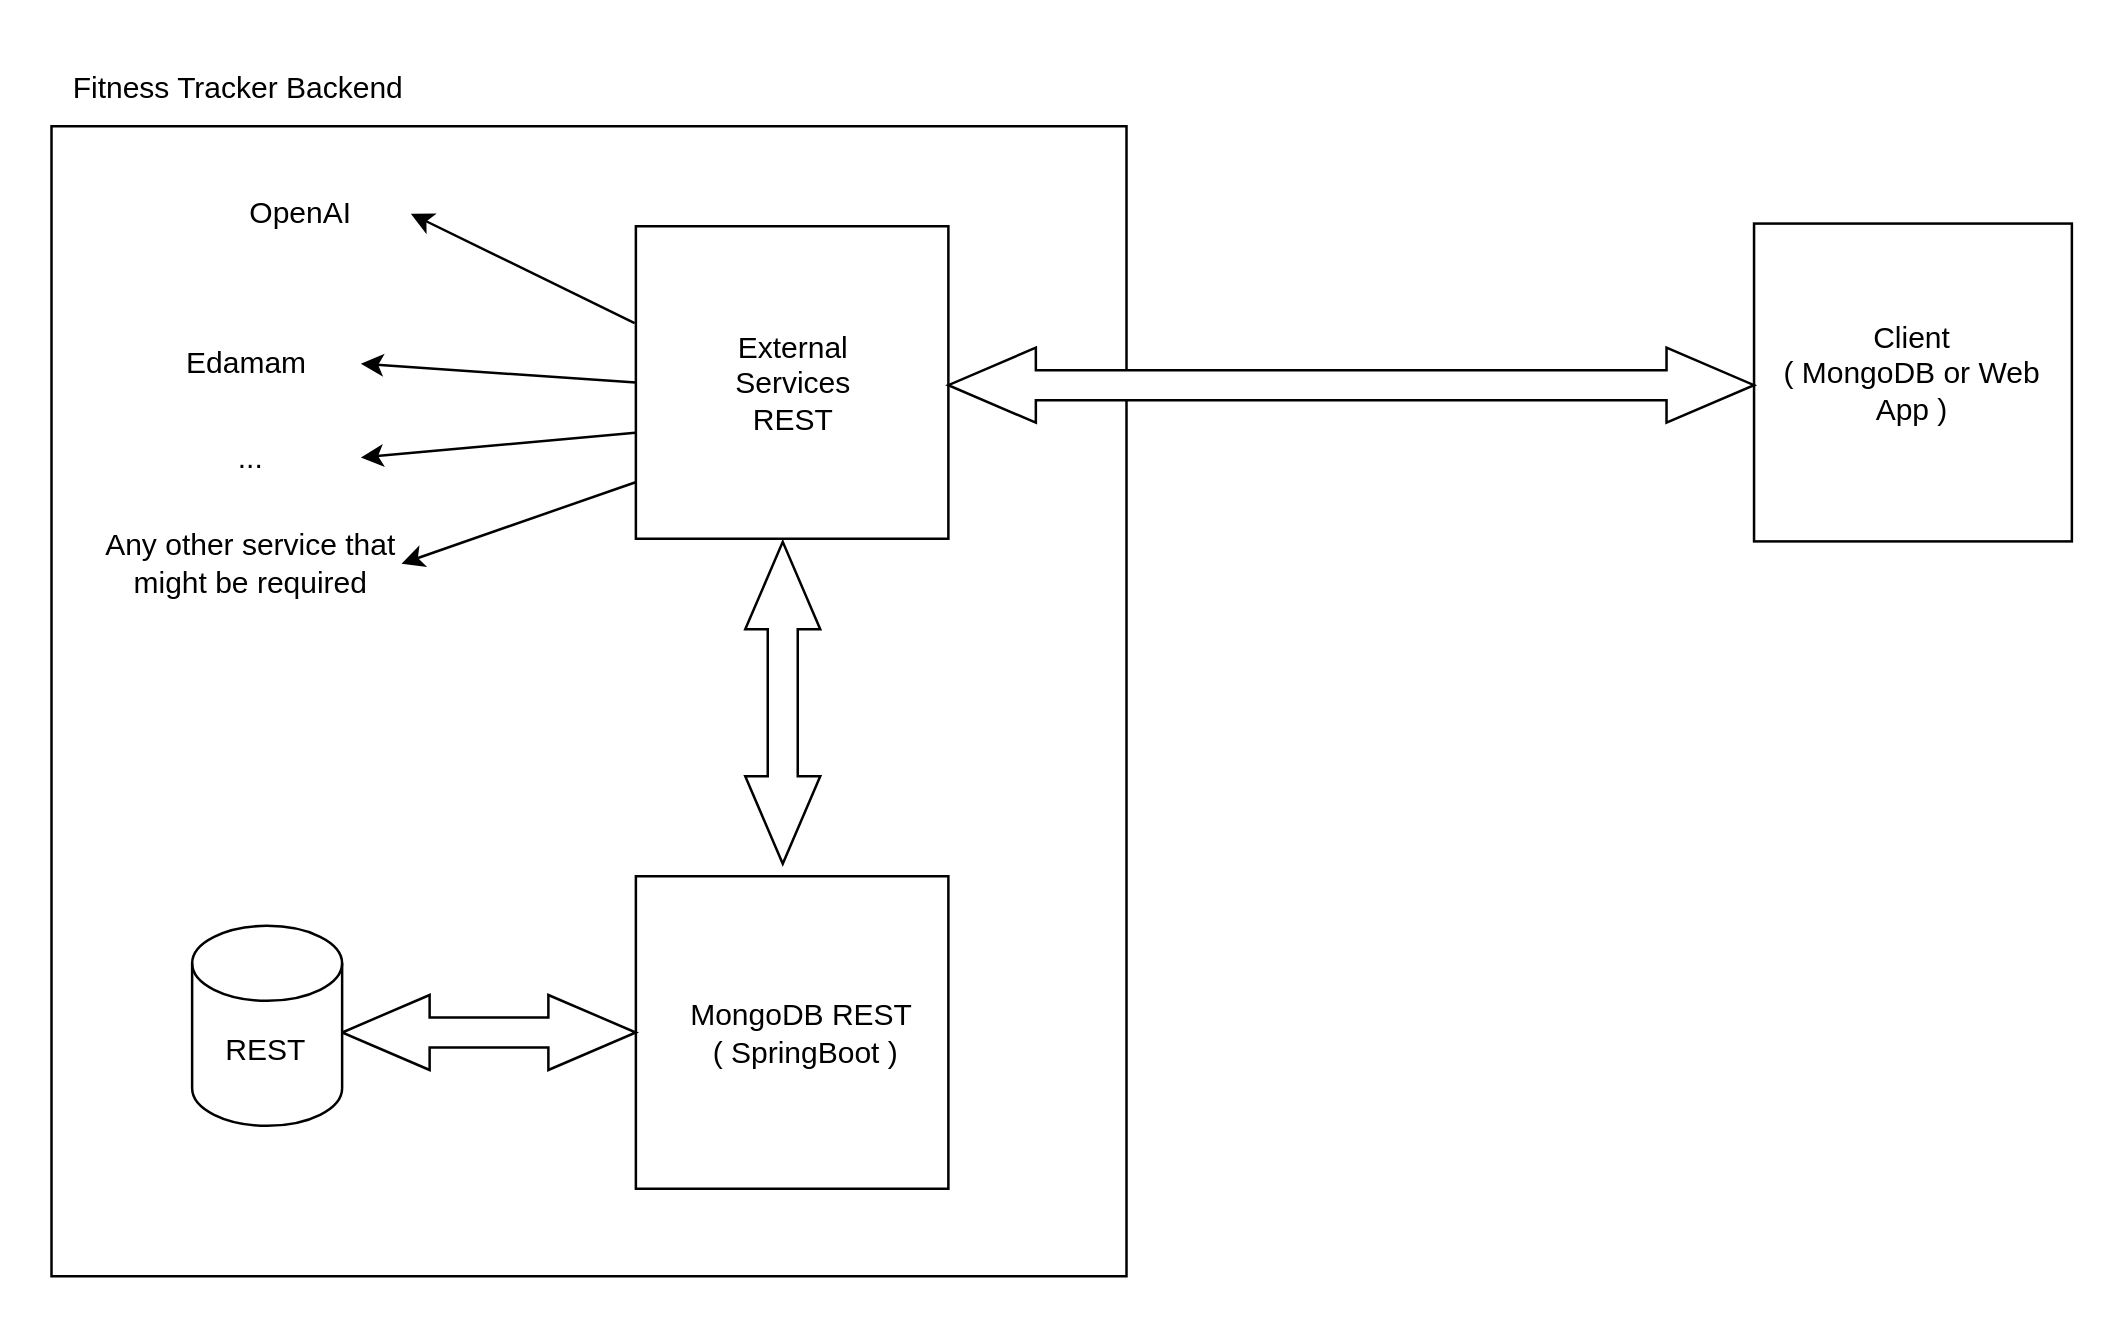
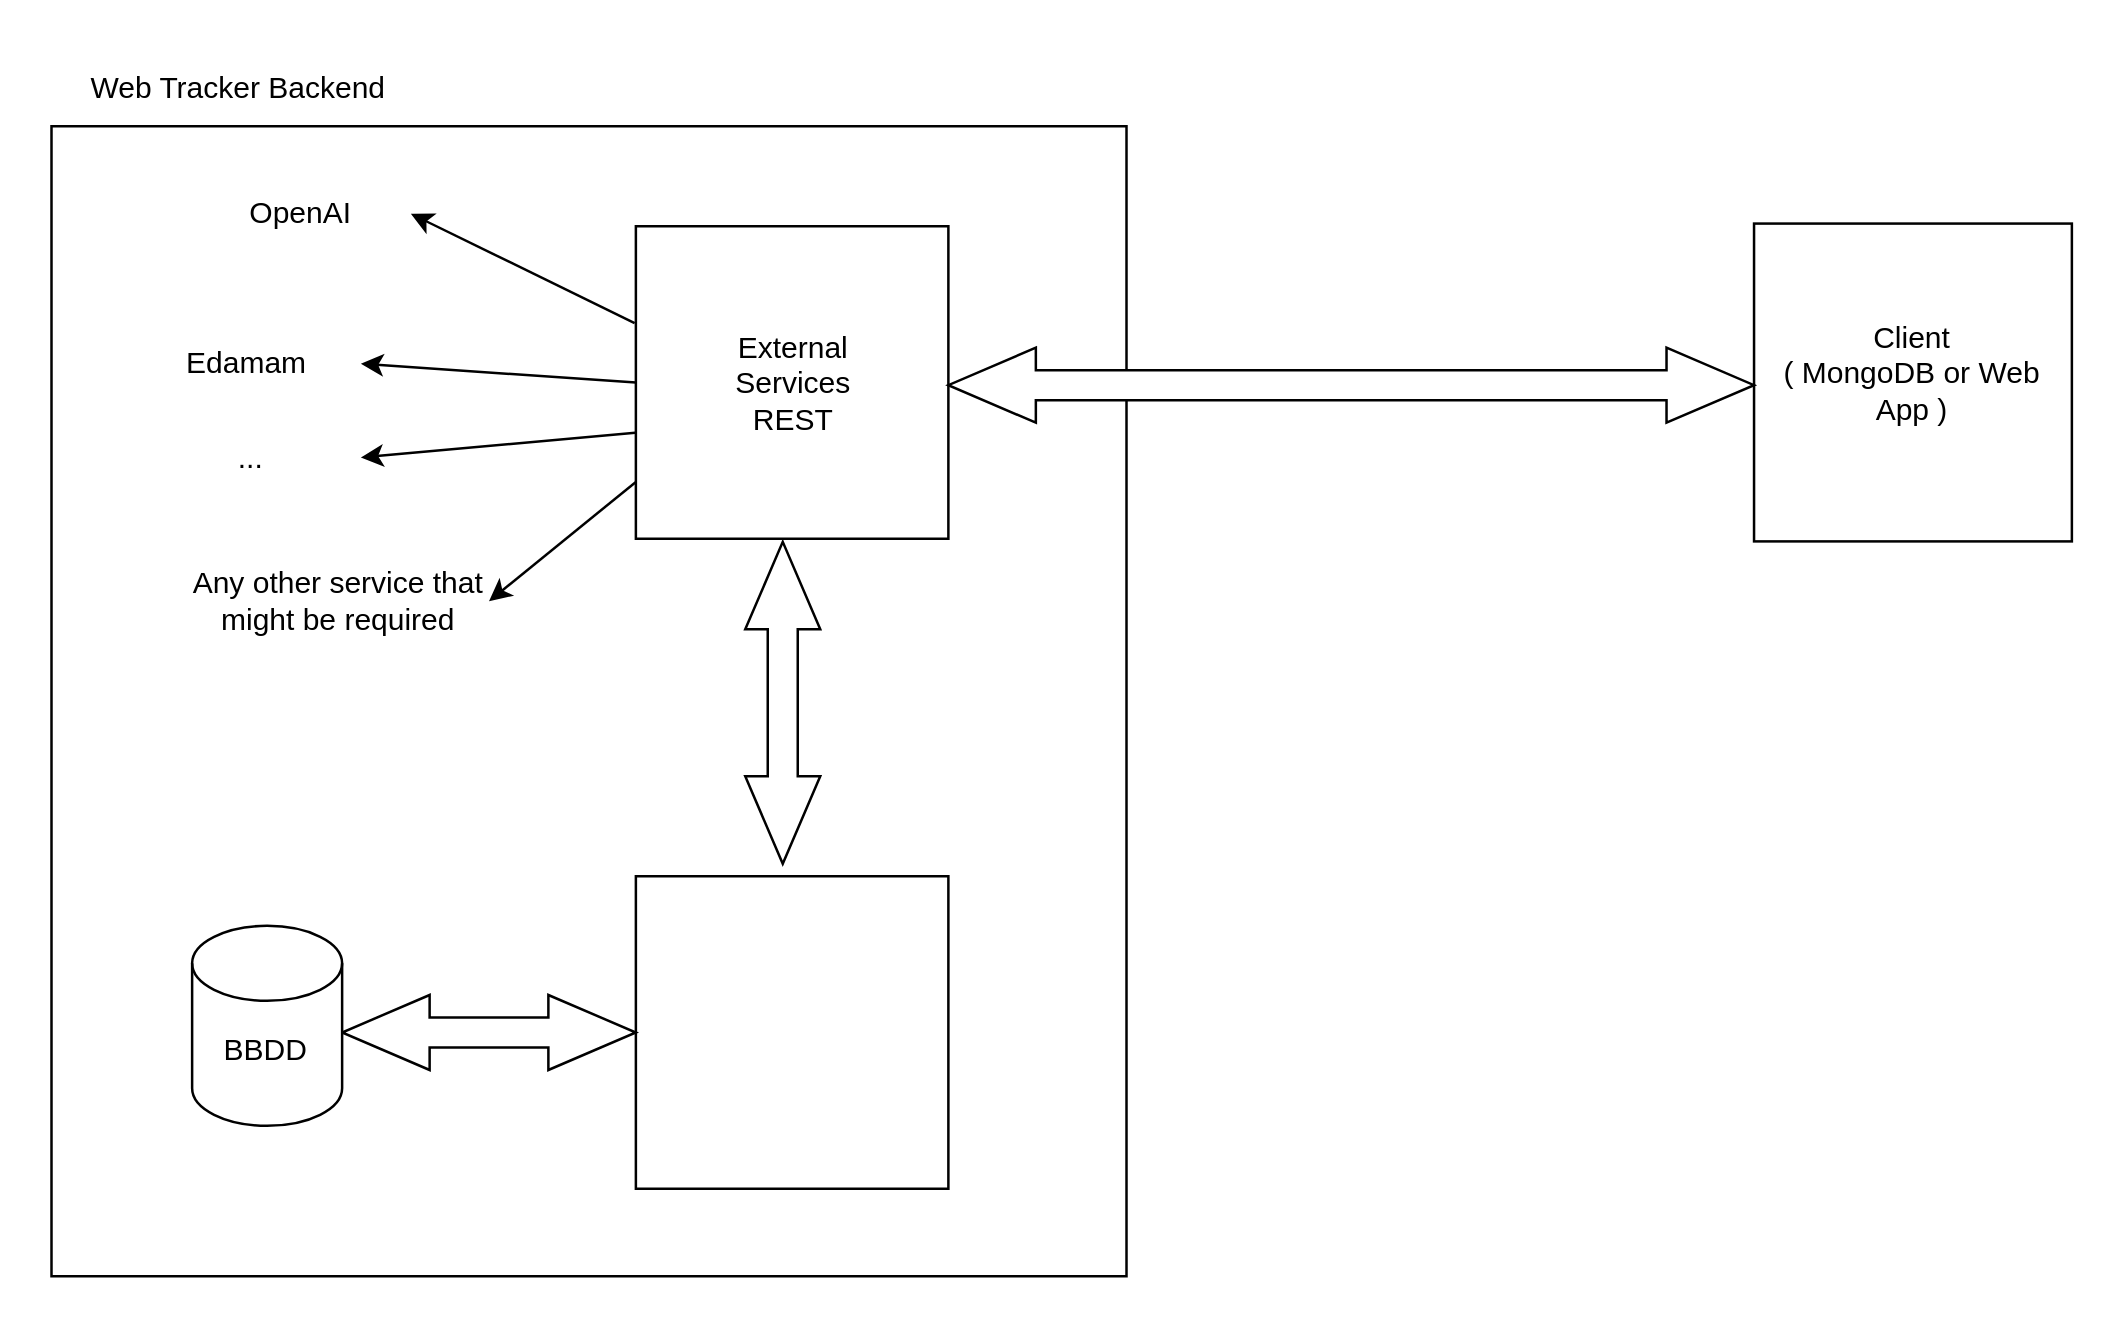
(239, 89) -> (239, 89)
(251, 564) -> (339, 601)
(804, 1033) -> none
(266, 1051) -> (266, 1051)
